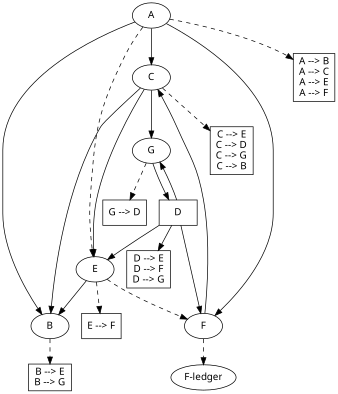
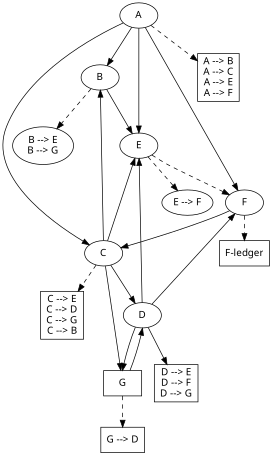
(101, 116) -> (139, 77)
(151, 151) -> (123, 383)
(178, 213) -> (142, 315)
none -> (121, 281)
(75, 295) -> (118, 108)
(101, 326) -> (187, 203)
(50, 377) -> (43, 146)
(204, 377) -> (244, 253)
